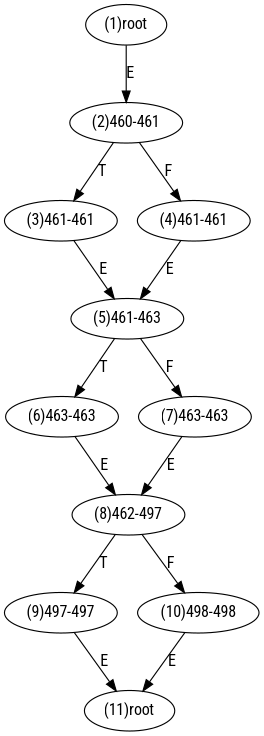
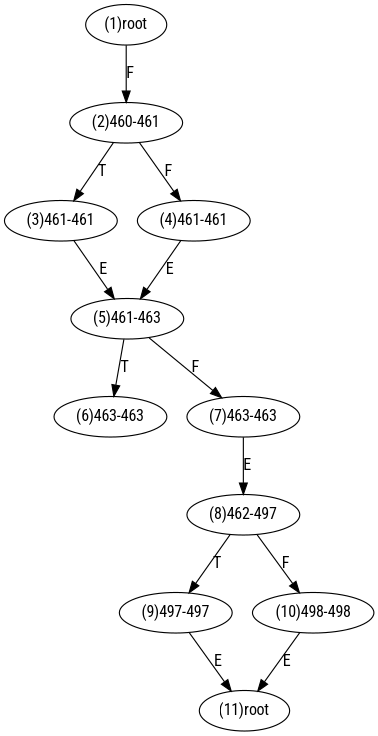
(130, 74) -> (130, 74)
(92, 461) -> none
